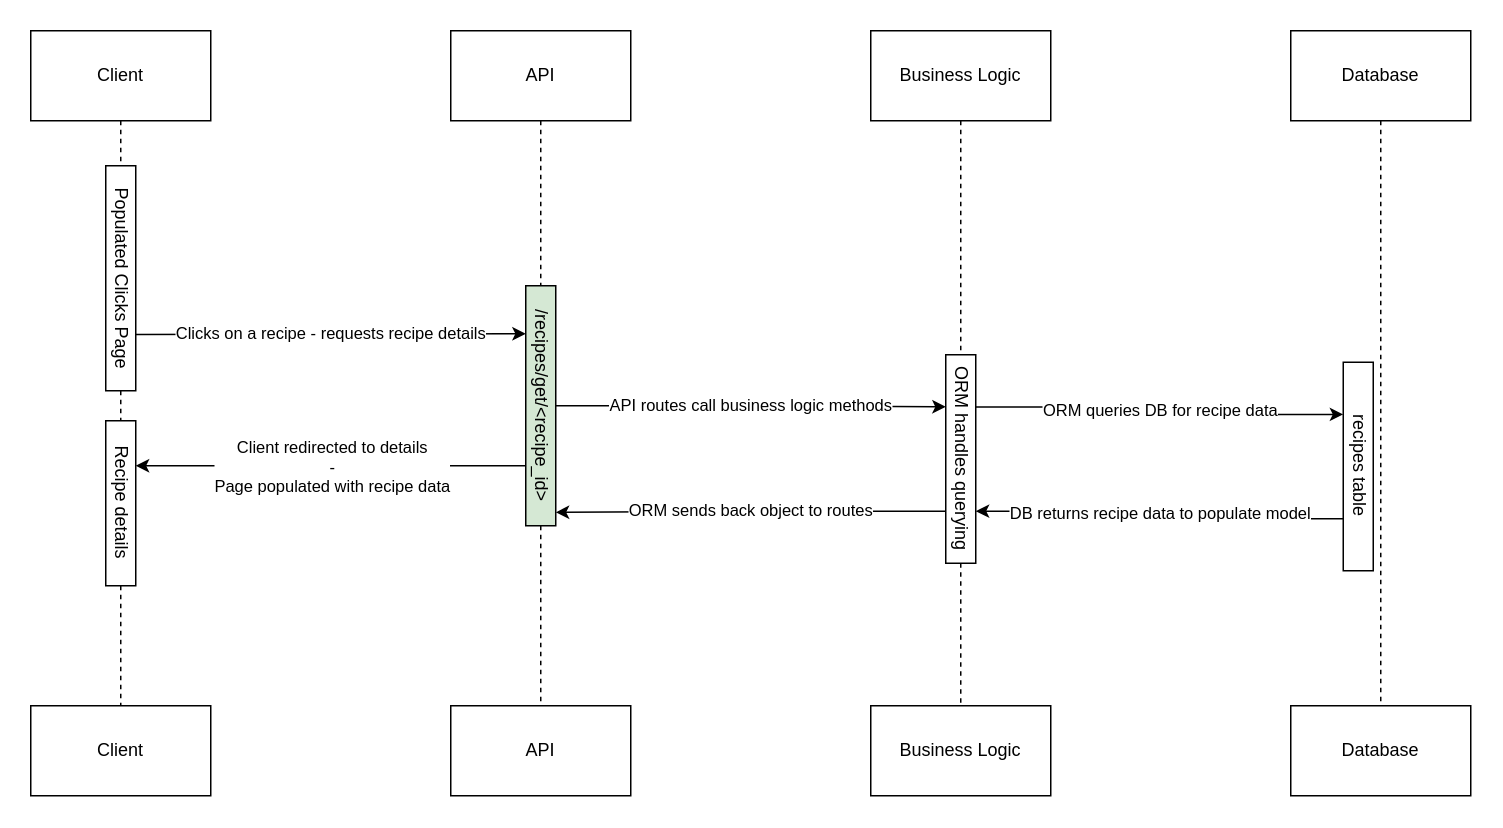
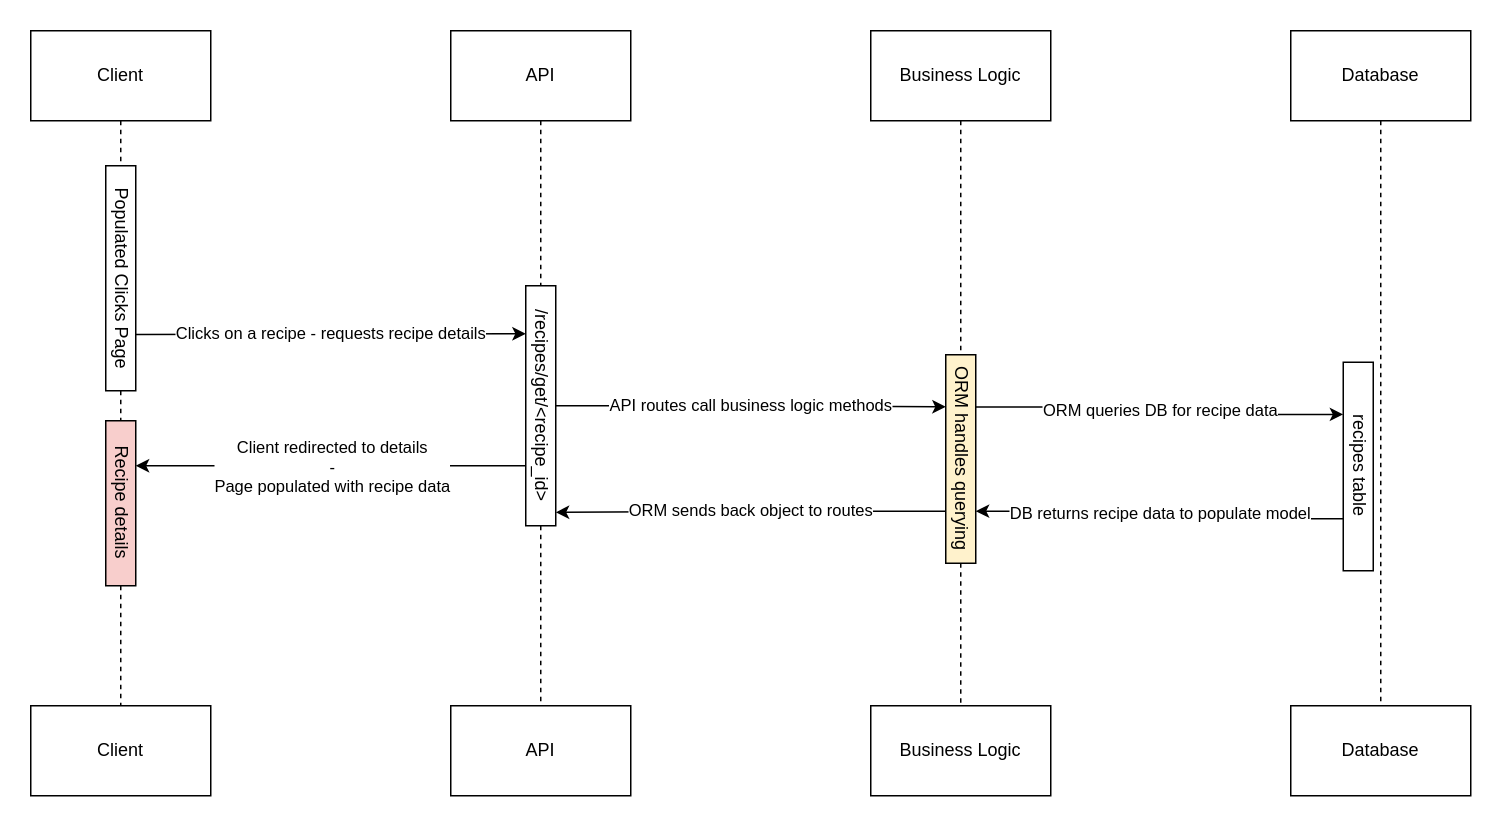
(541, 406) -> (541, 406)
(961, 459) -> (961, 459)
(121, 503) -> (121, 503)
